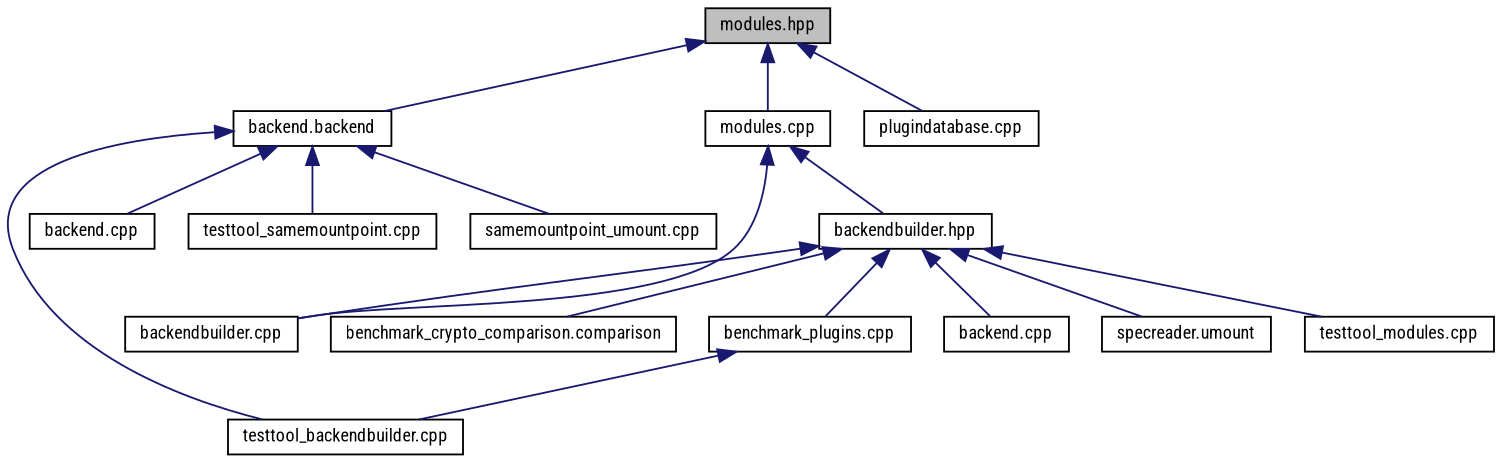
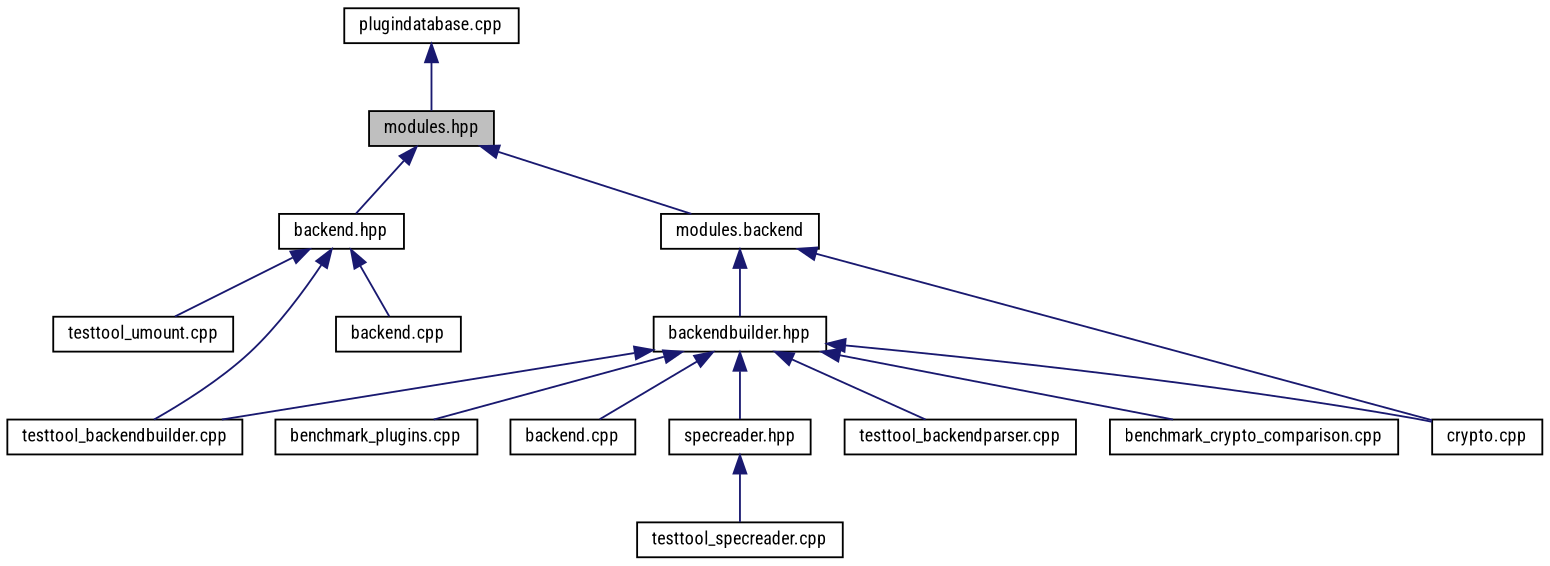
(868, 82) -> (431, 87)
(312, 129) -> (342, 231)
(768, 129) -> (740, 231)
(312, 231) -> none
(593, 231) -> (143, 334)
(211, 334) -> (1487, 437)
(503, 334) -> (1254, 437)
(1186, 334) -> (740, 437)
(1399, 334) -> (960, 437)
(569, 388) -> (428, 386)
none -> (740, 540)
